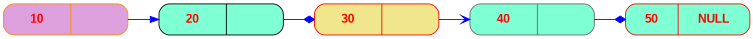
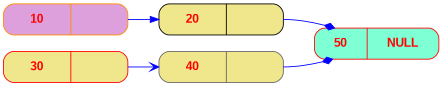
(221, 19) -> (221, 19)
(294, 19) -> (304, 21)
(532, 19) -> (221, 67)
